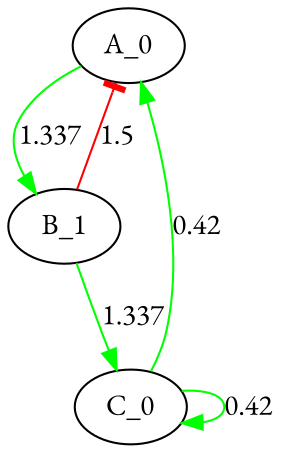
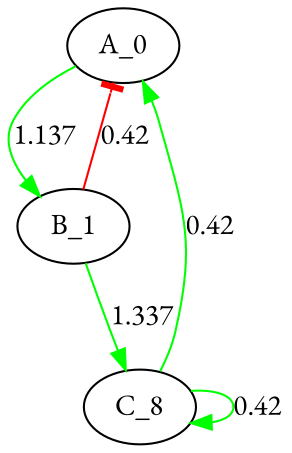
(51, 136) -> (45, 136)
(117, 136) -> (125, 136)
(131, 407) -> (140, 407)
